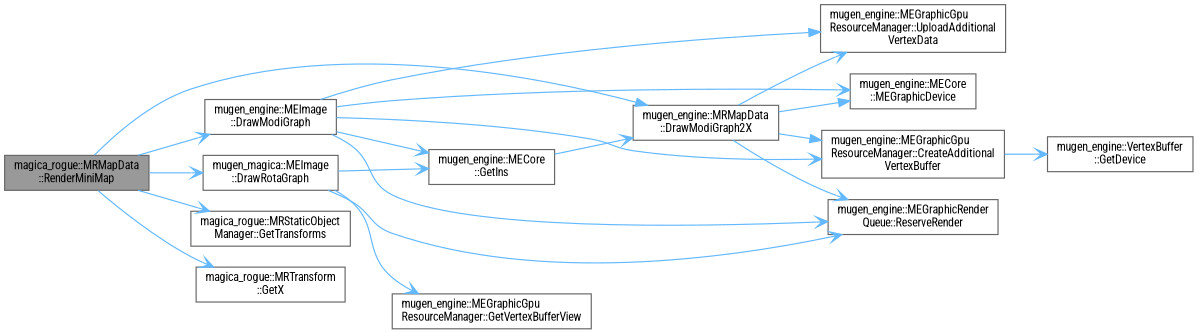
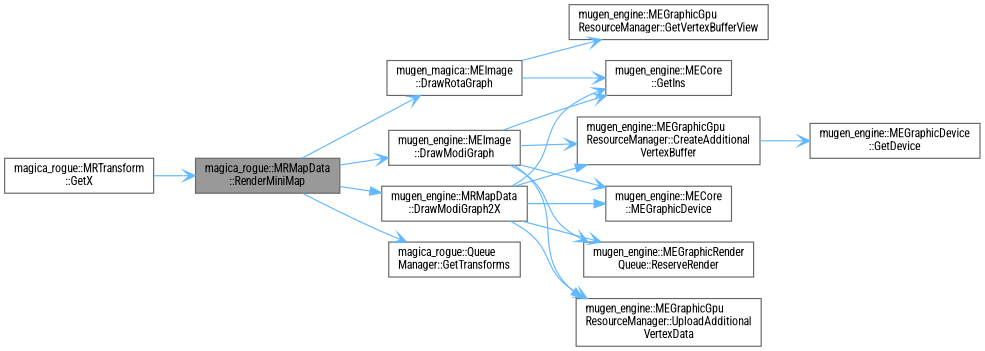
(588, 147) -> (549, 136)
(1120, 154) -> (895, 141)
(271, 229) -> (454, 260)
(148, 230) -> (169, 176)
(572, 263) -> none
